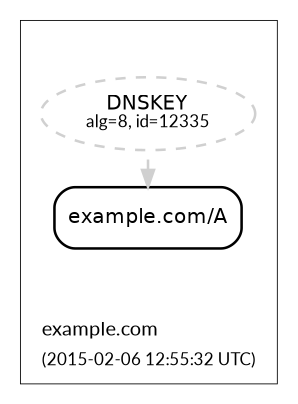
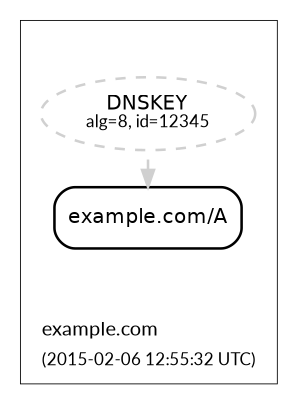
(148, 122) -> (148, 122)
